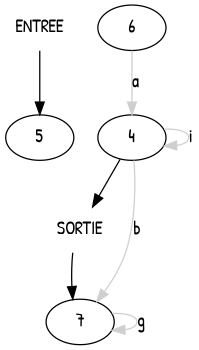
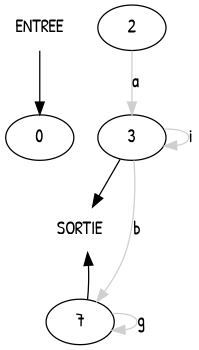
(132, 28) -> (132, 28)
(40, 138) -> (40, 138)
(132, 138) -> (132, 138)
(72, 270) -> (89, 282)
